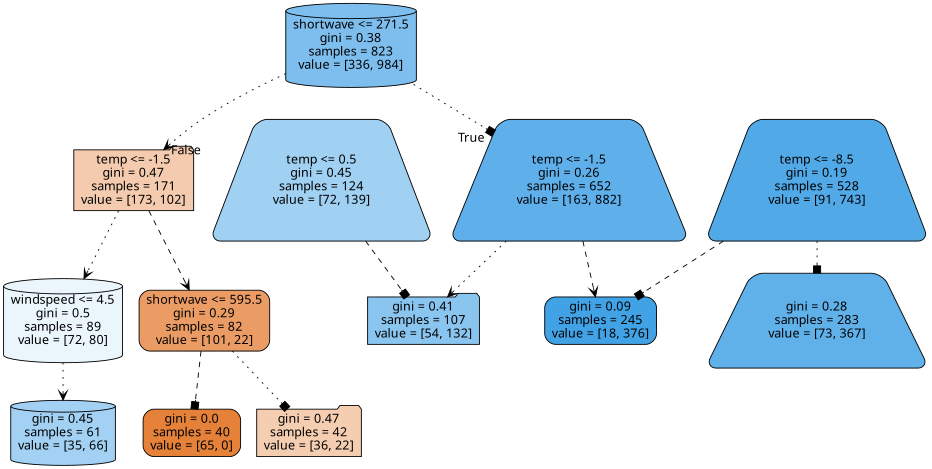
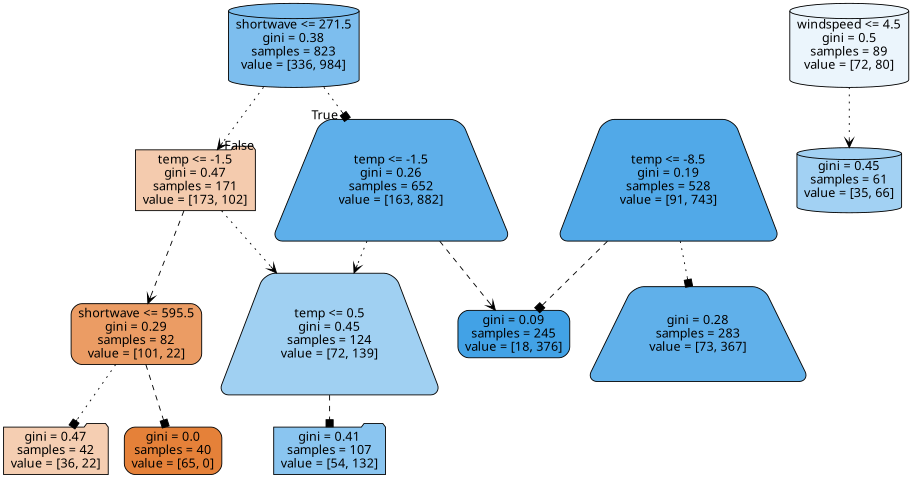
(103, 241) -> (246, 239)
(480, 266) -> (362, 253)
